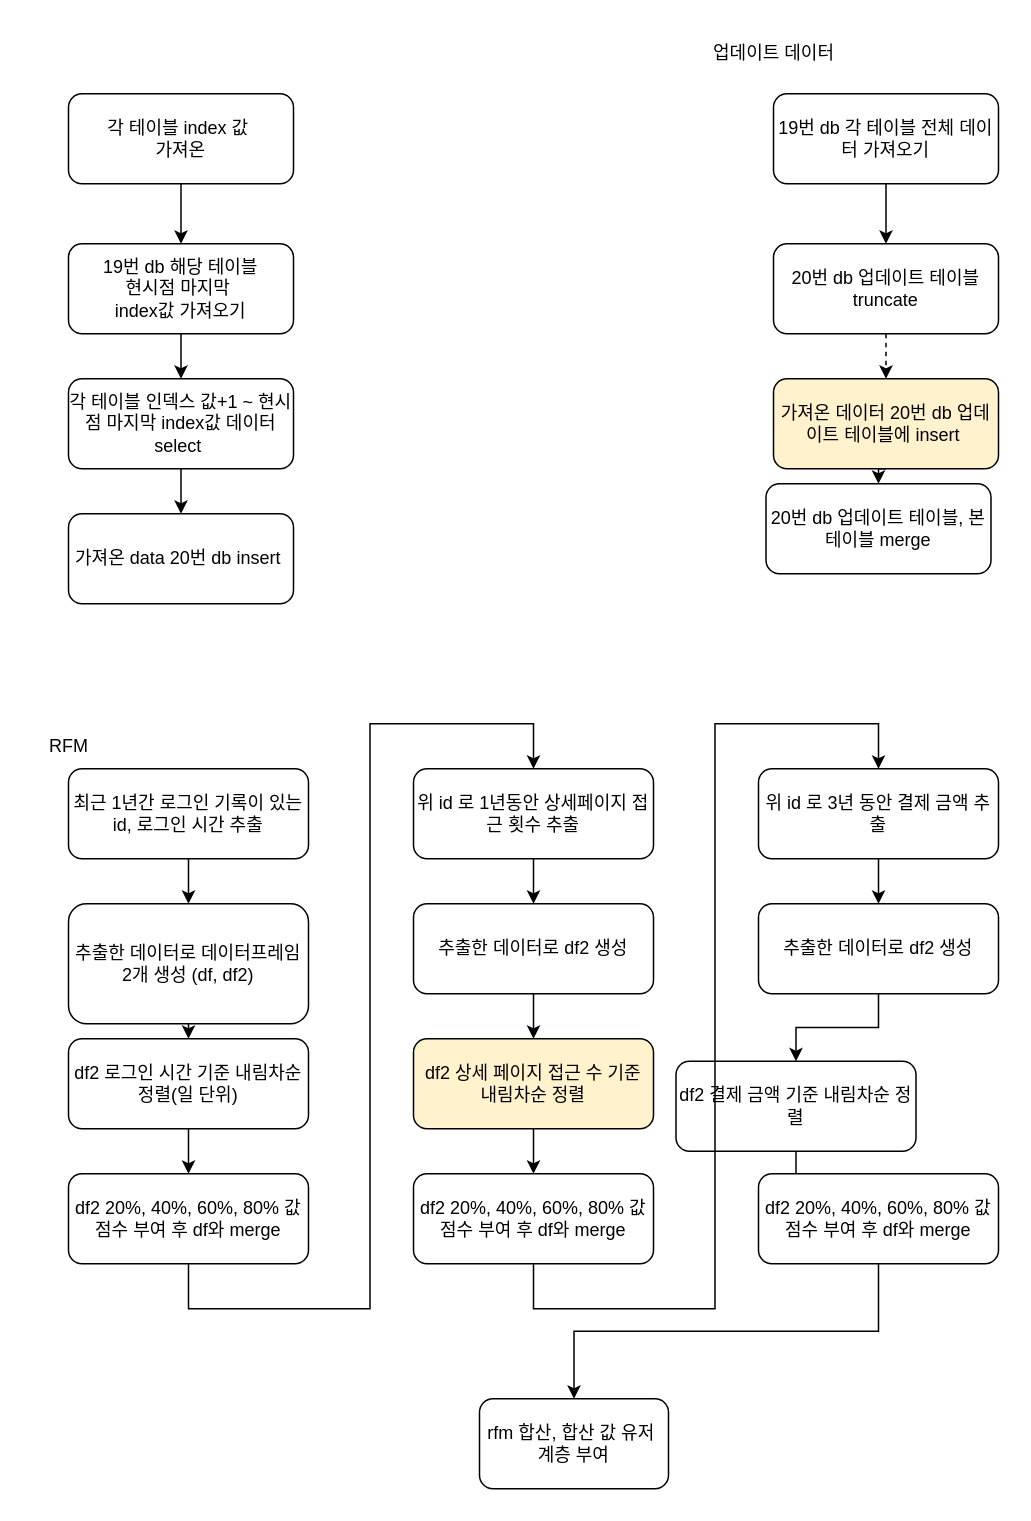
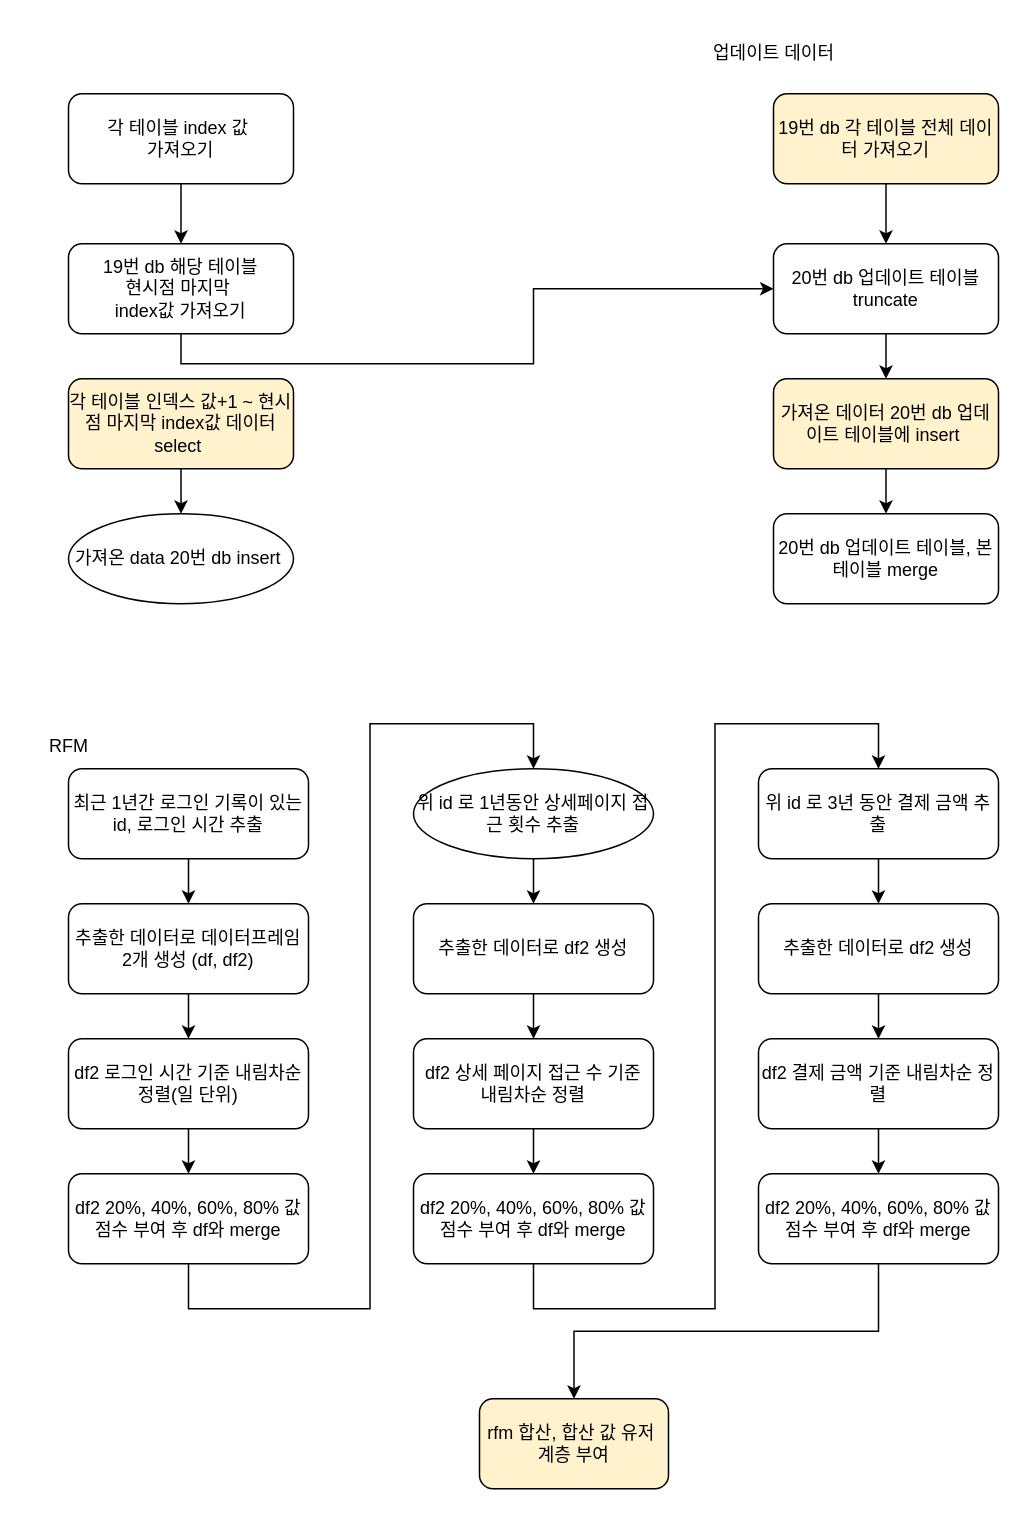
(181, 139) -> (181, 139)
(886, 139) -> (886, 139)
(886, 352) -> (886, 352)
(181, 365) -> (508, 364)
(181, 424) -> (181, 424)
(878, 529) -> (886, 559)
(181, 559) -> (181, 559)
(533, 814) -> (533, 814)
(188, 964) -> (188, 949)
(533, 1084) -> (533, 1084)
(796, 1106) -> (878, 1084)
(574, 1444) -> (574, 1444)
